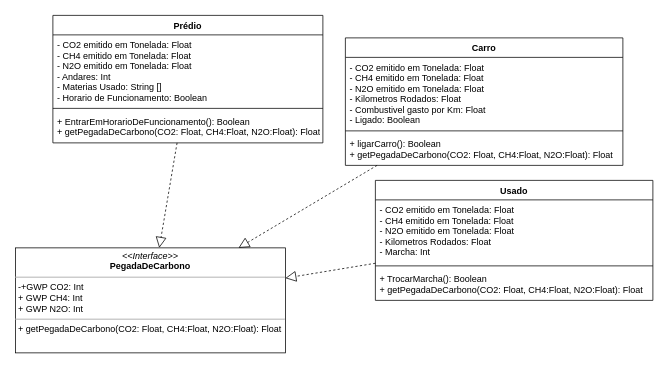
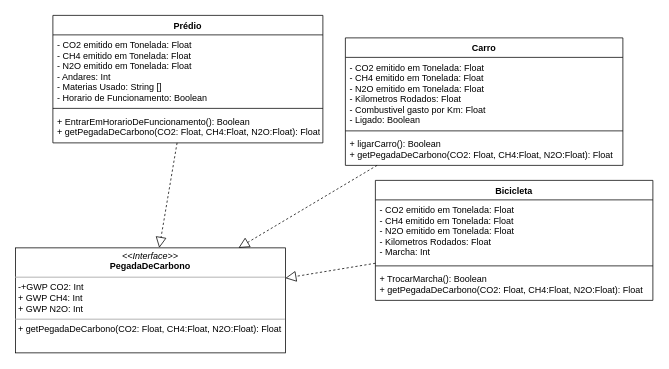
(514, 191) -> (514, 191)
